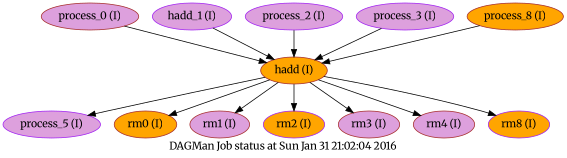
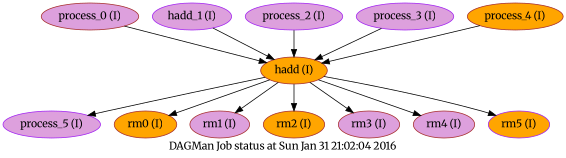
(515, 16) -> (515, 16)
(294, 124) -> (294, 124)
(519, 124) -> (519, 124)
